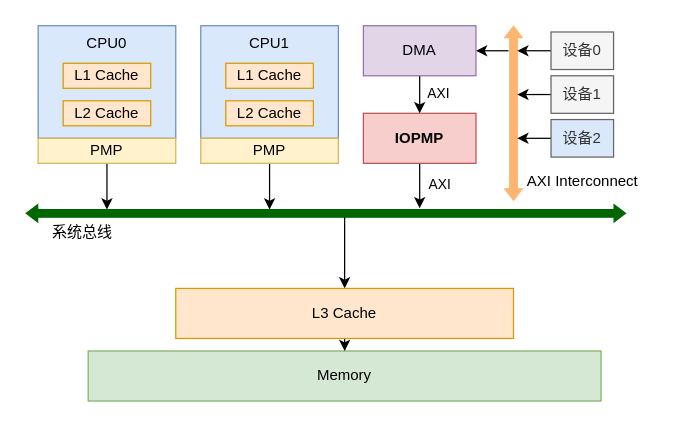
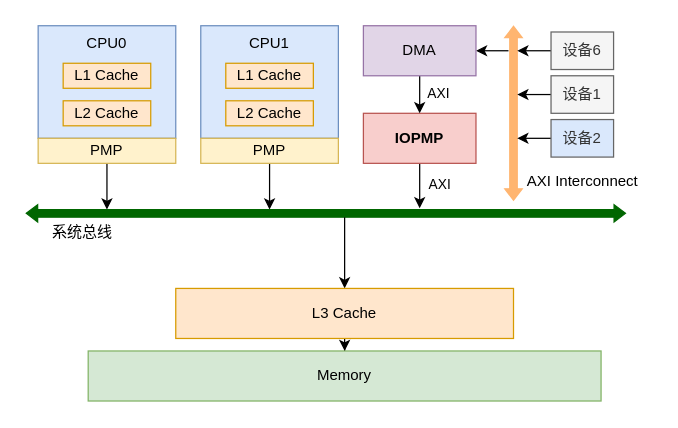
(582, 51) -> (582, 51)
